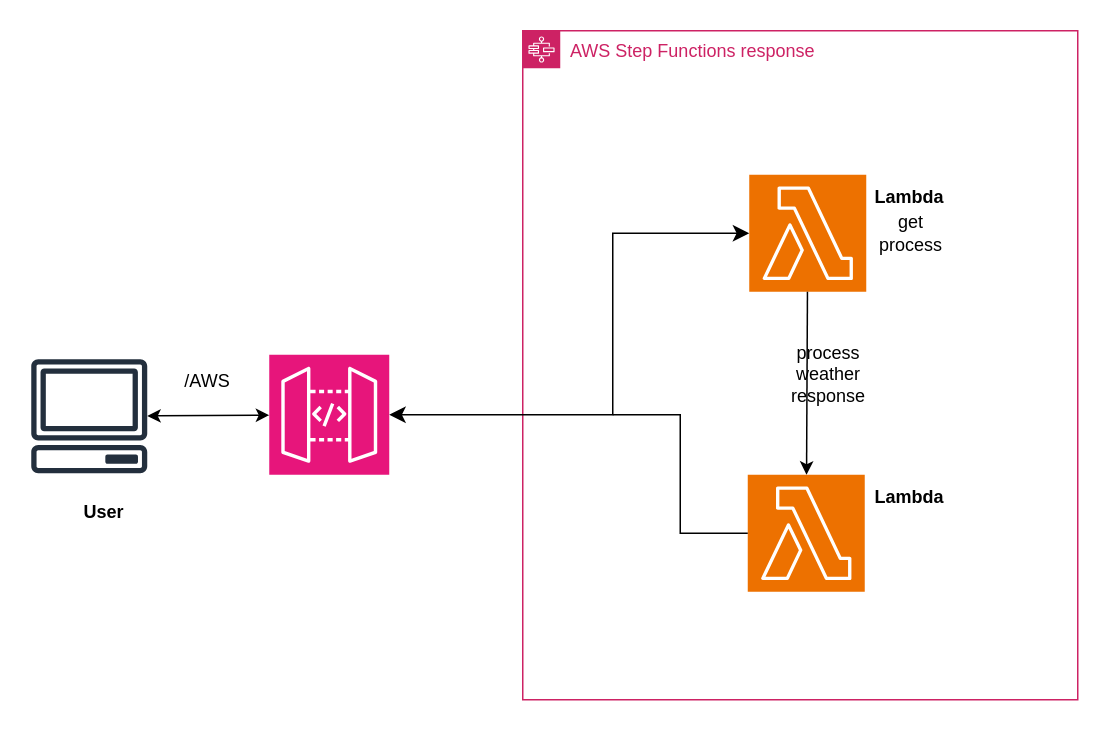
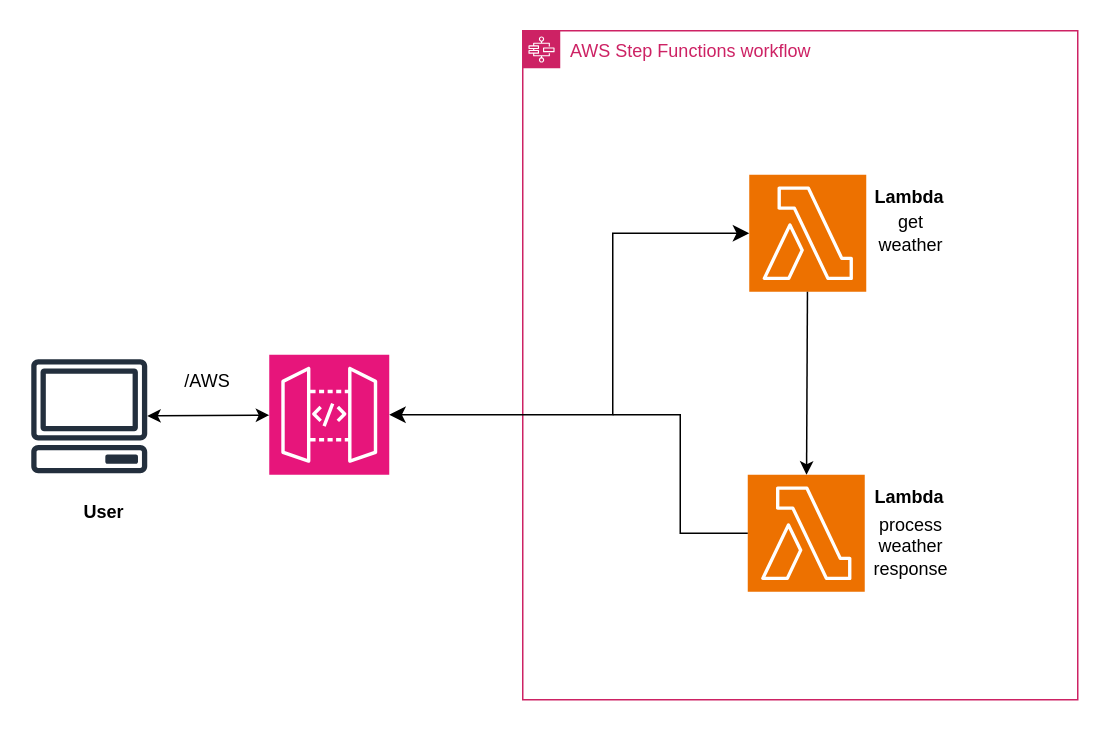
(697, 52) -> (695, 52)
(911, 233) -> (911, 233)
(829, 374) -> (911, 547)
